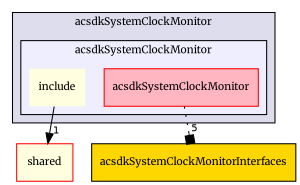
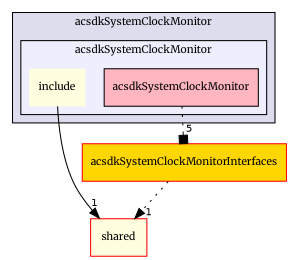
(181, 88) -> (181, 88)
(194, 162) -> (184, 162)
none -> (155, 196)
